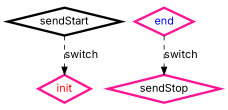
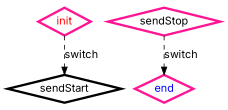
(65, 51) -> (65, 51)
(164, 51) -> (164, 51)
